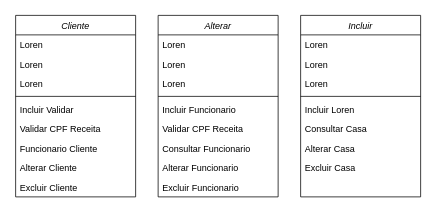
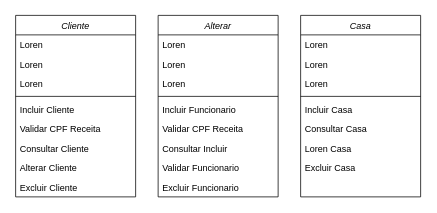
(360, 26) -> (360, 26)
(51, 110) -> (51, 110)
(334, 110) -> (331, 110)
(62, 149) -> (58, 149)
(210, 149) -> (200, 149)
(332, 149) -> (329, 149)
(205, 168) -> (204, 168)
